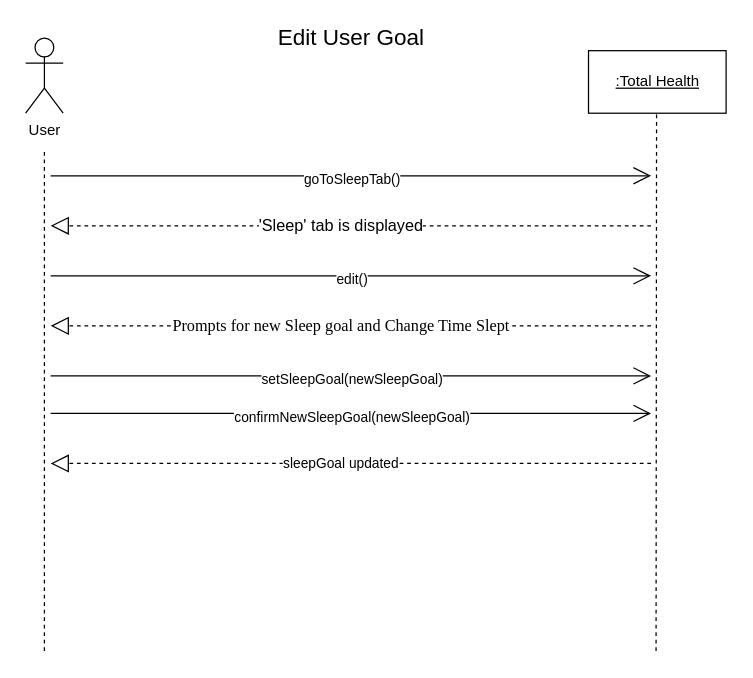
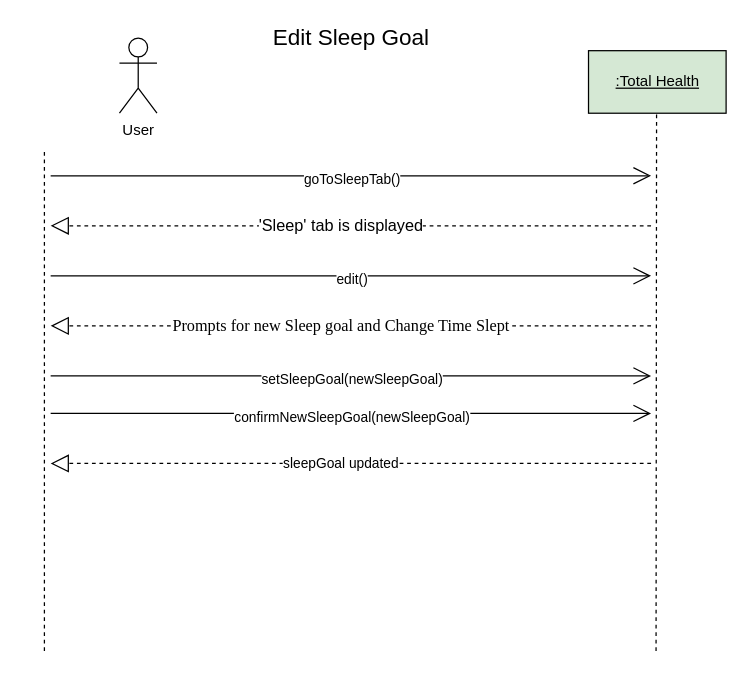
(351, 38) -> (351, 38)
(44, 76) -> (138, 76)
(657, 82) -> (657, 82)
